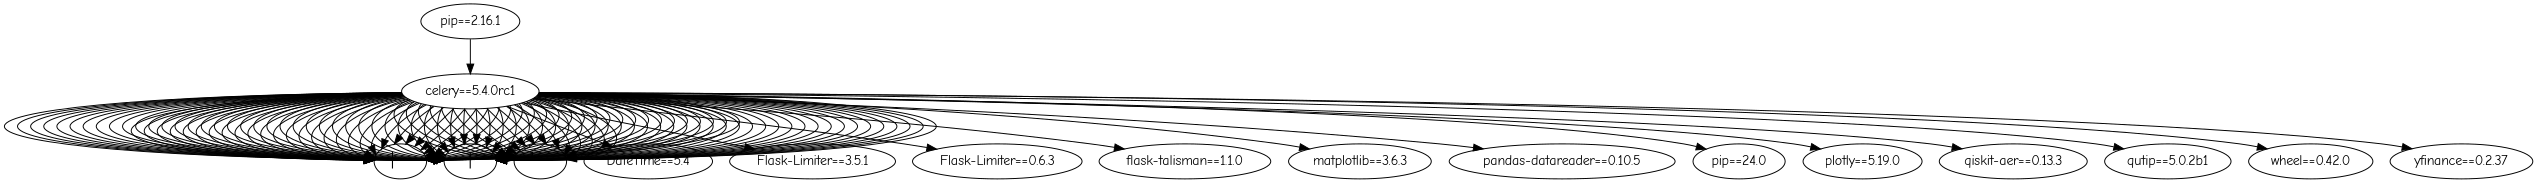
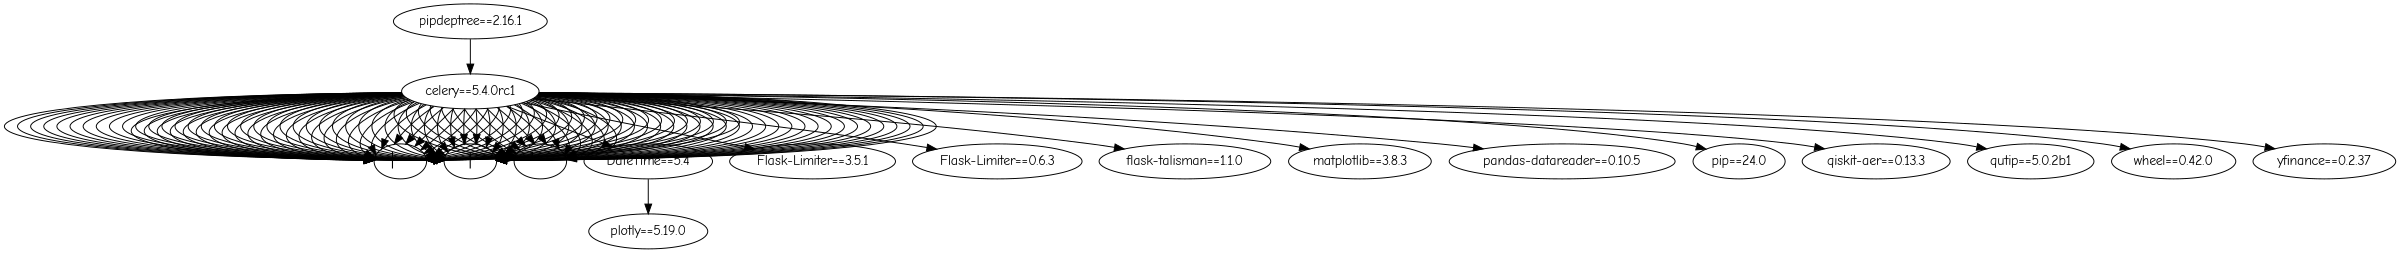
(470, 21) -> (470, 21)
(1176, 108) -> (648, 192)
(1360, 161) -> (1360, 161)
